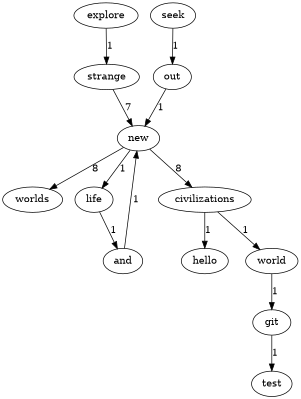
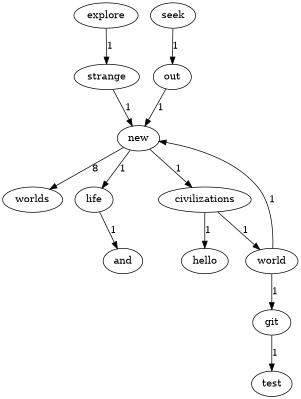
(129, 108) -> (129, 108)
(179, 169) -> (179, 169)
(130, 203) -> (243, 173)
